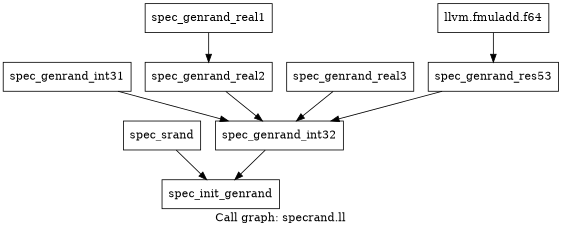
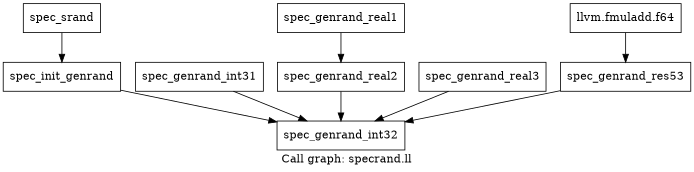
(253, 162) -> (195, 105)
